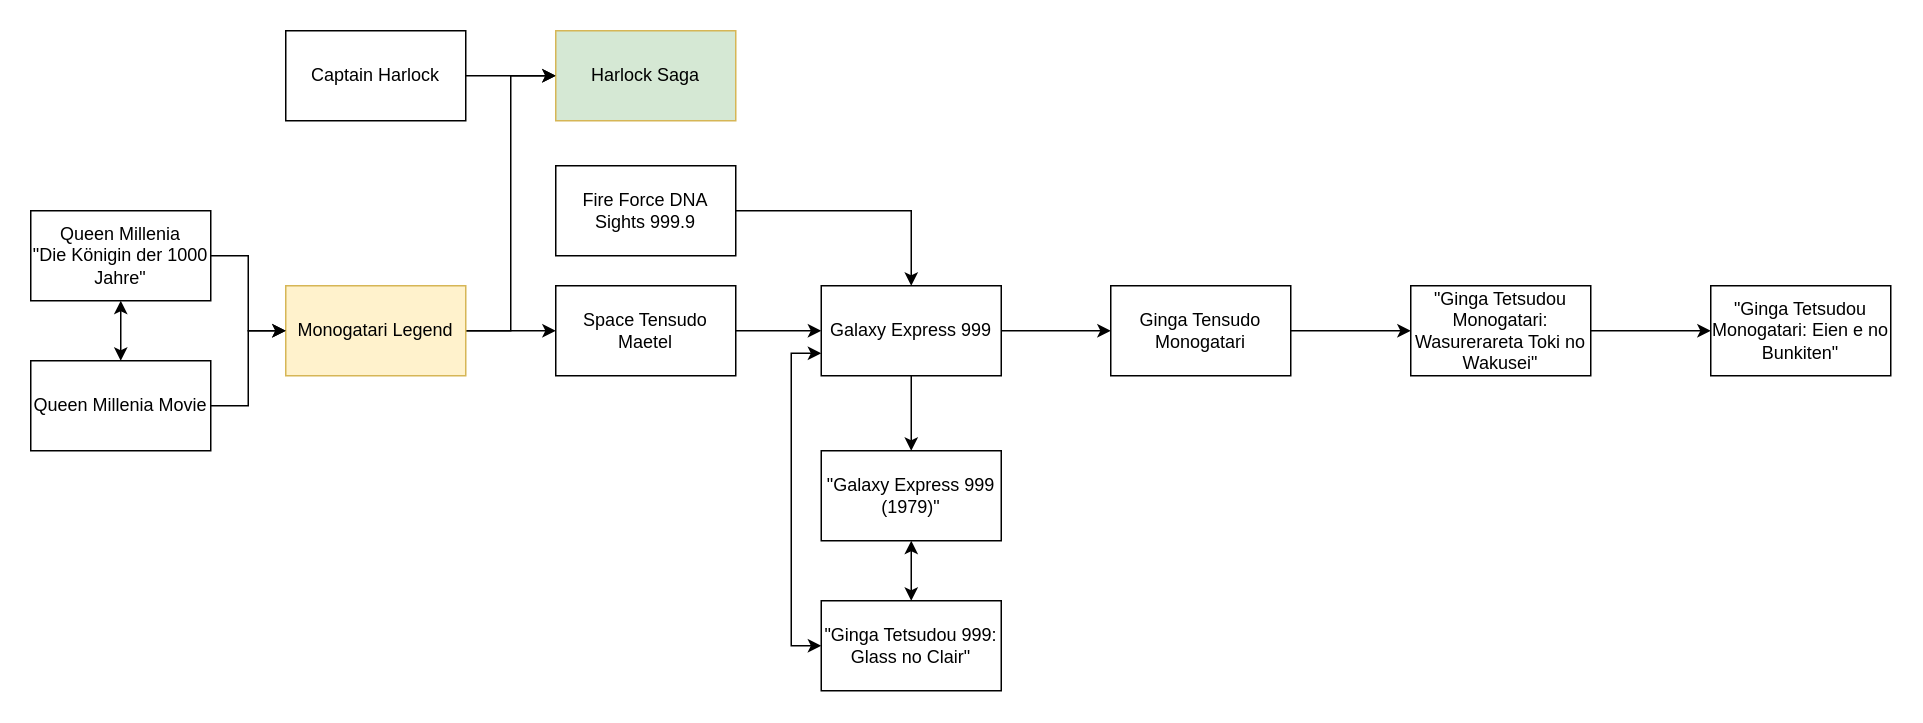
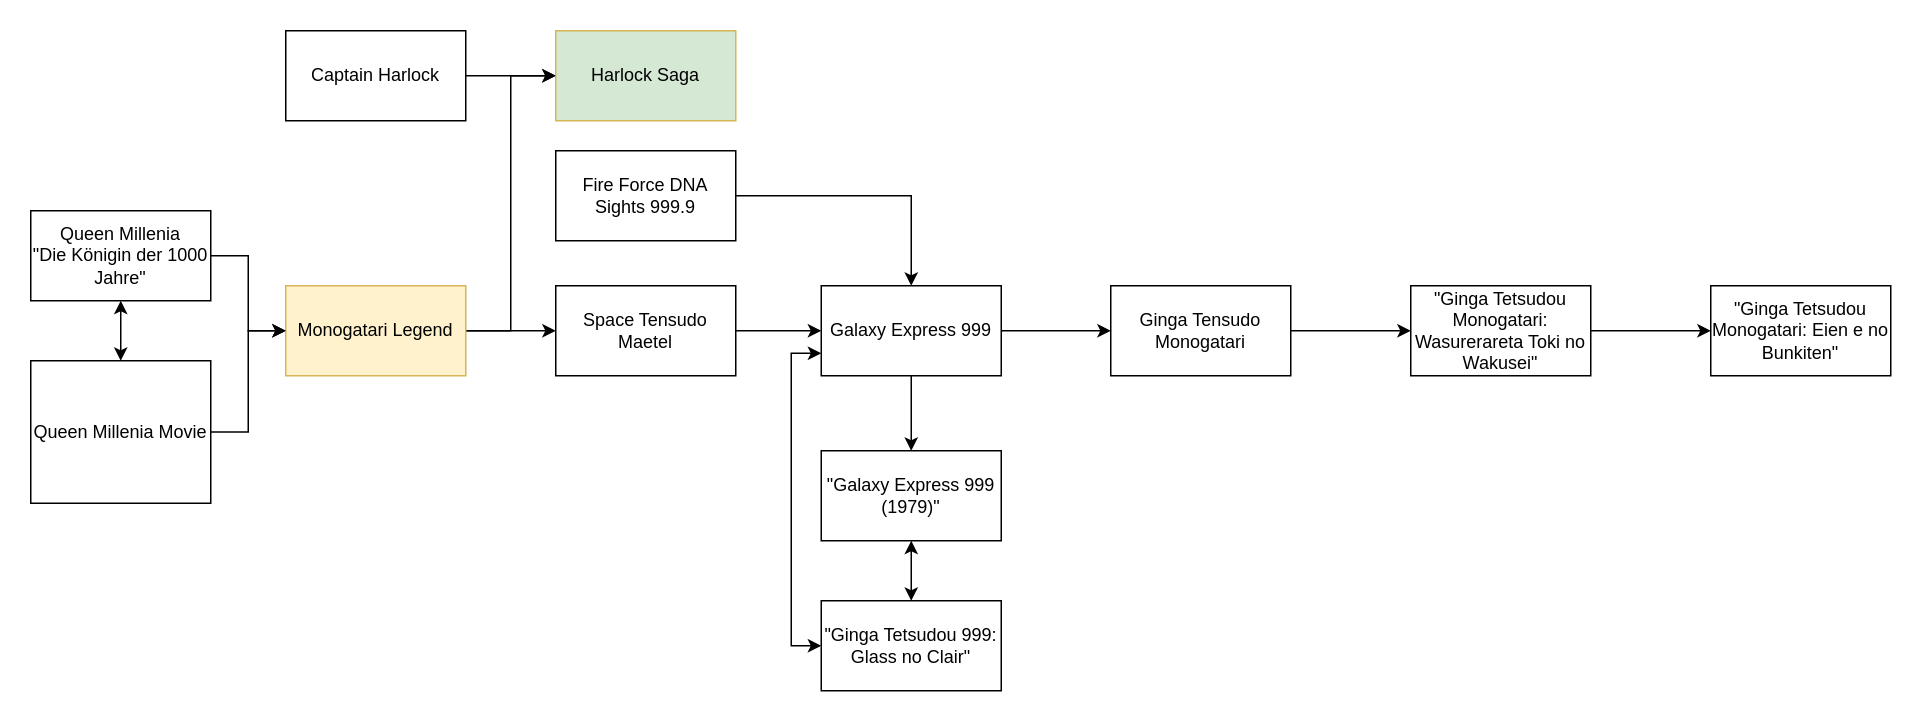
(646, 211) -> (646, 196)
(121, 406) -> (121, 432)
